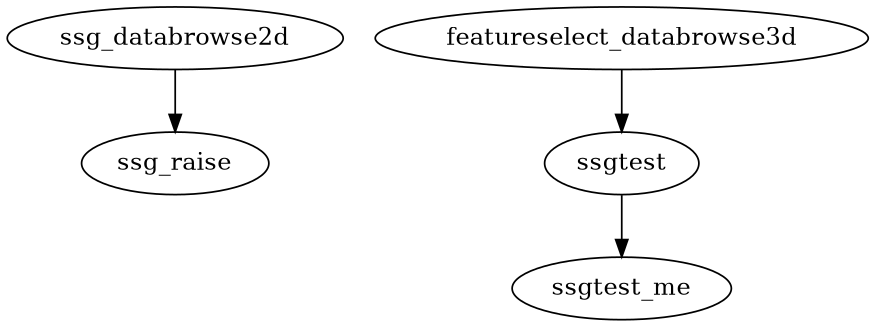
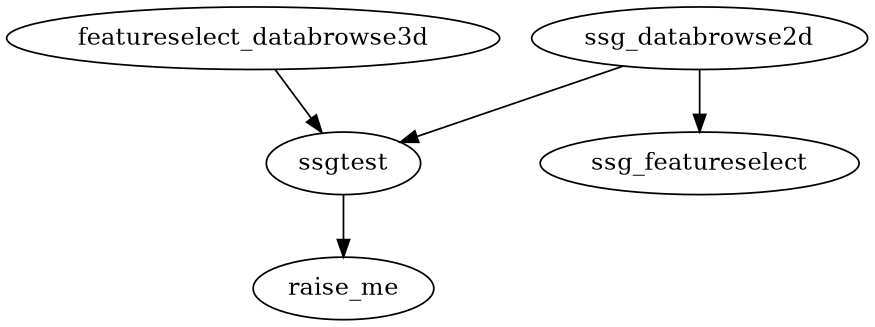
none -> (520, 101)
(175, 163) -> (700, 163)
(622, 288) -> (343, 288)
